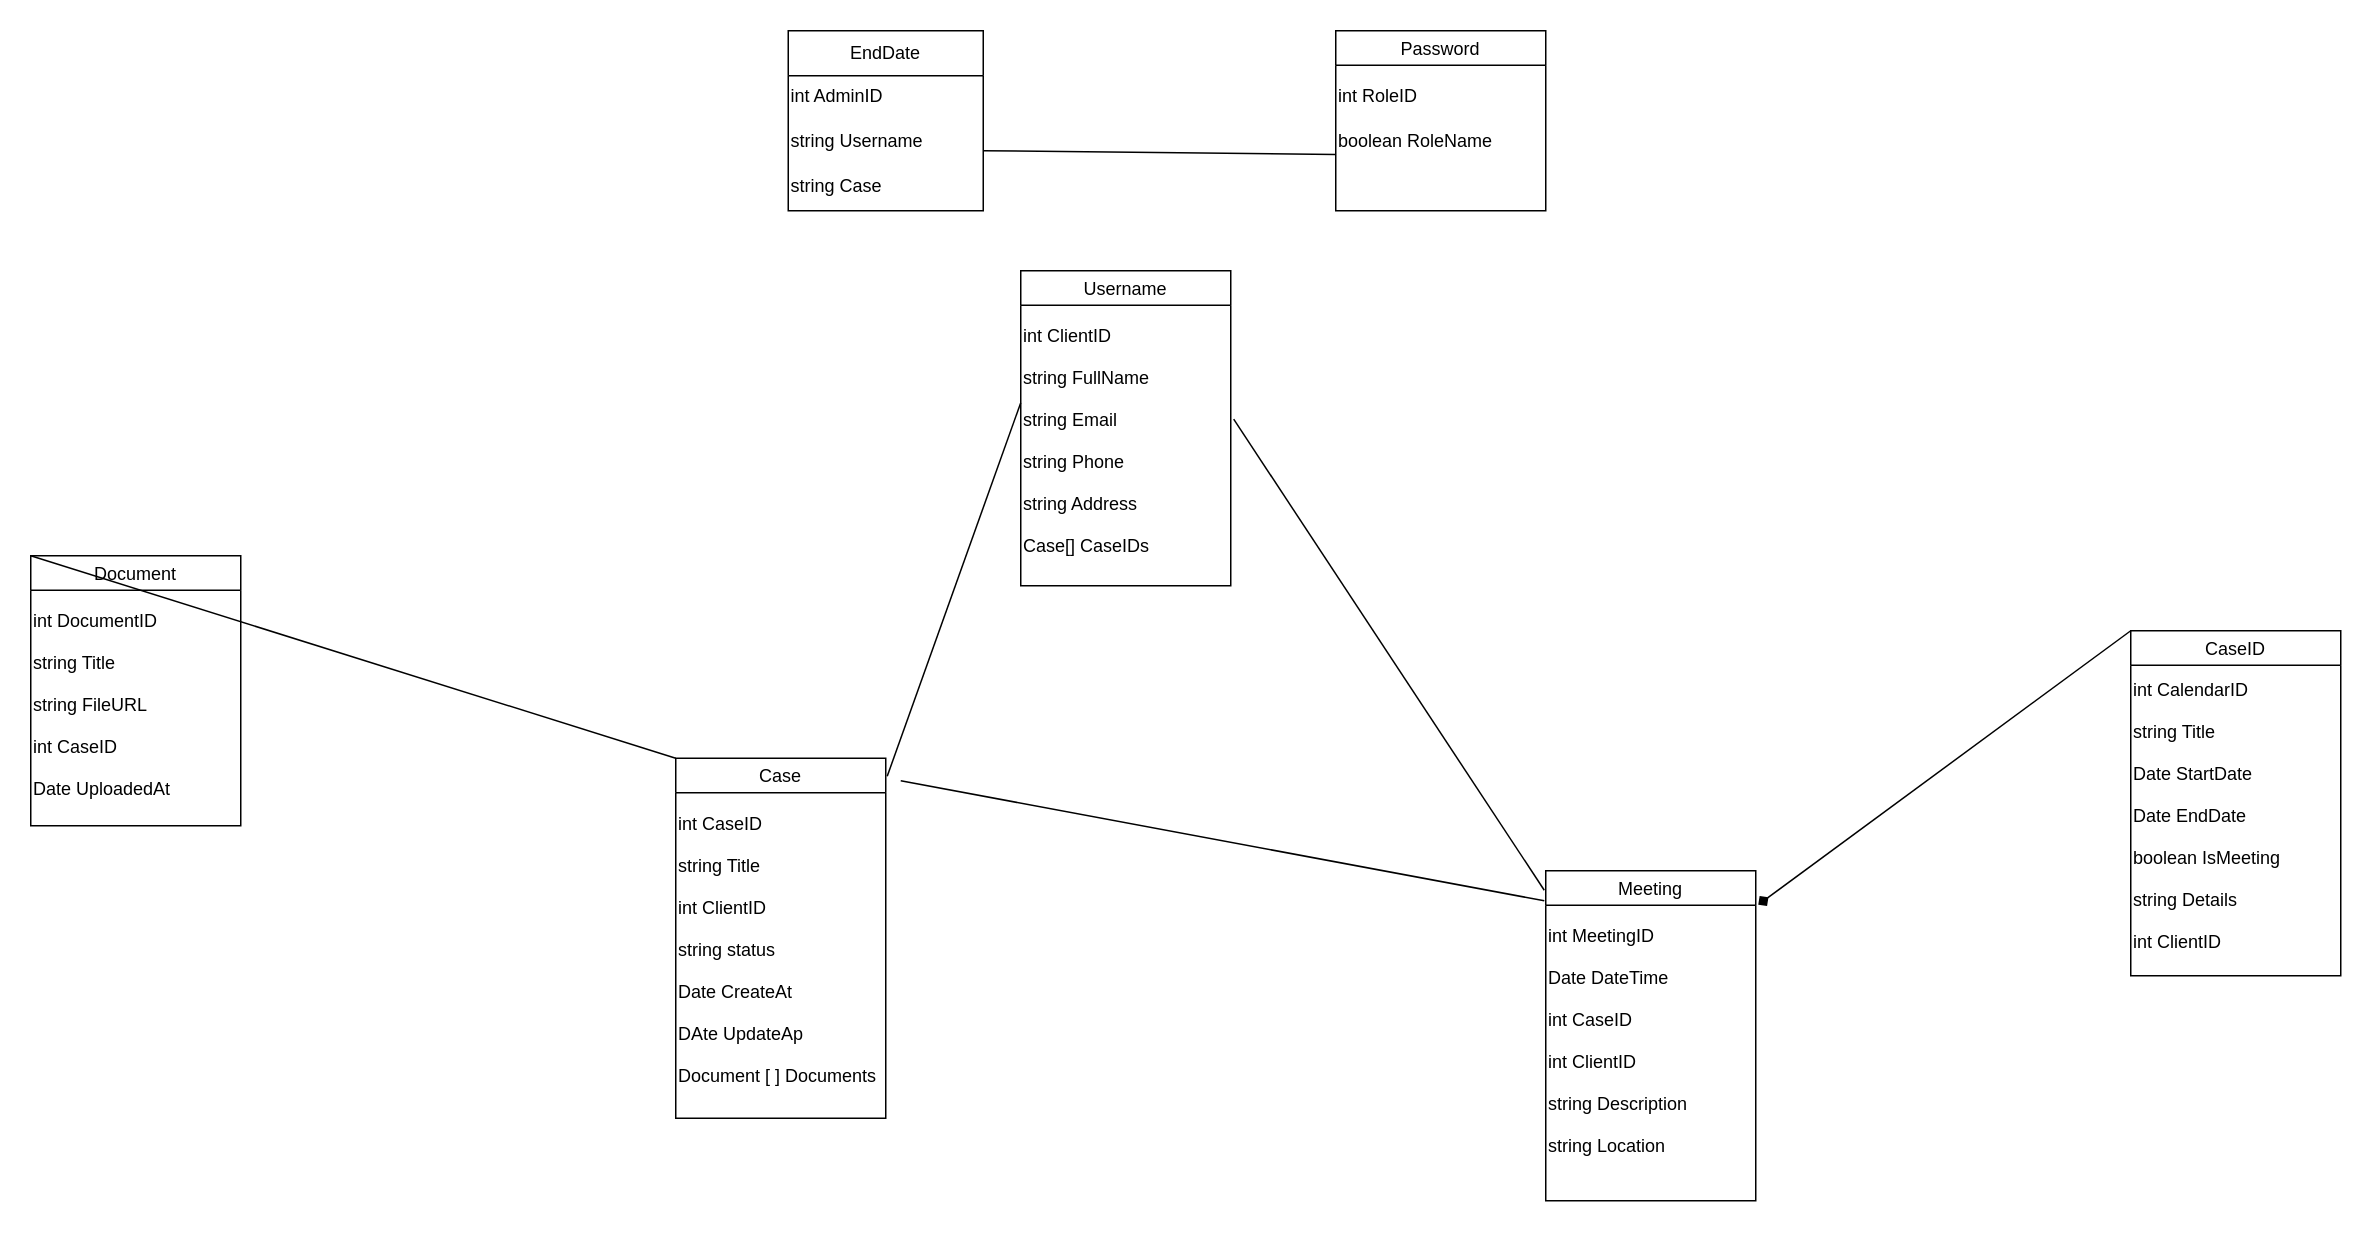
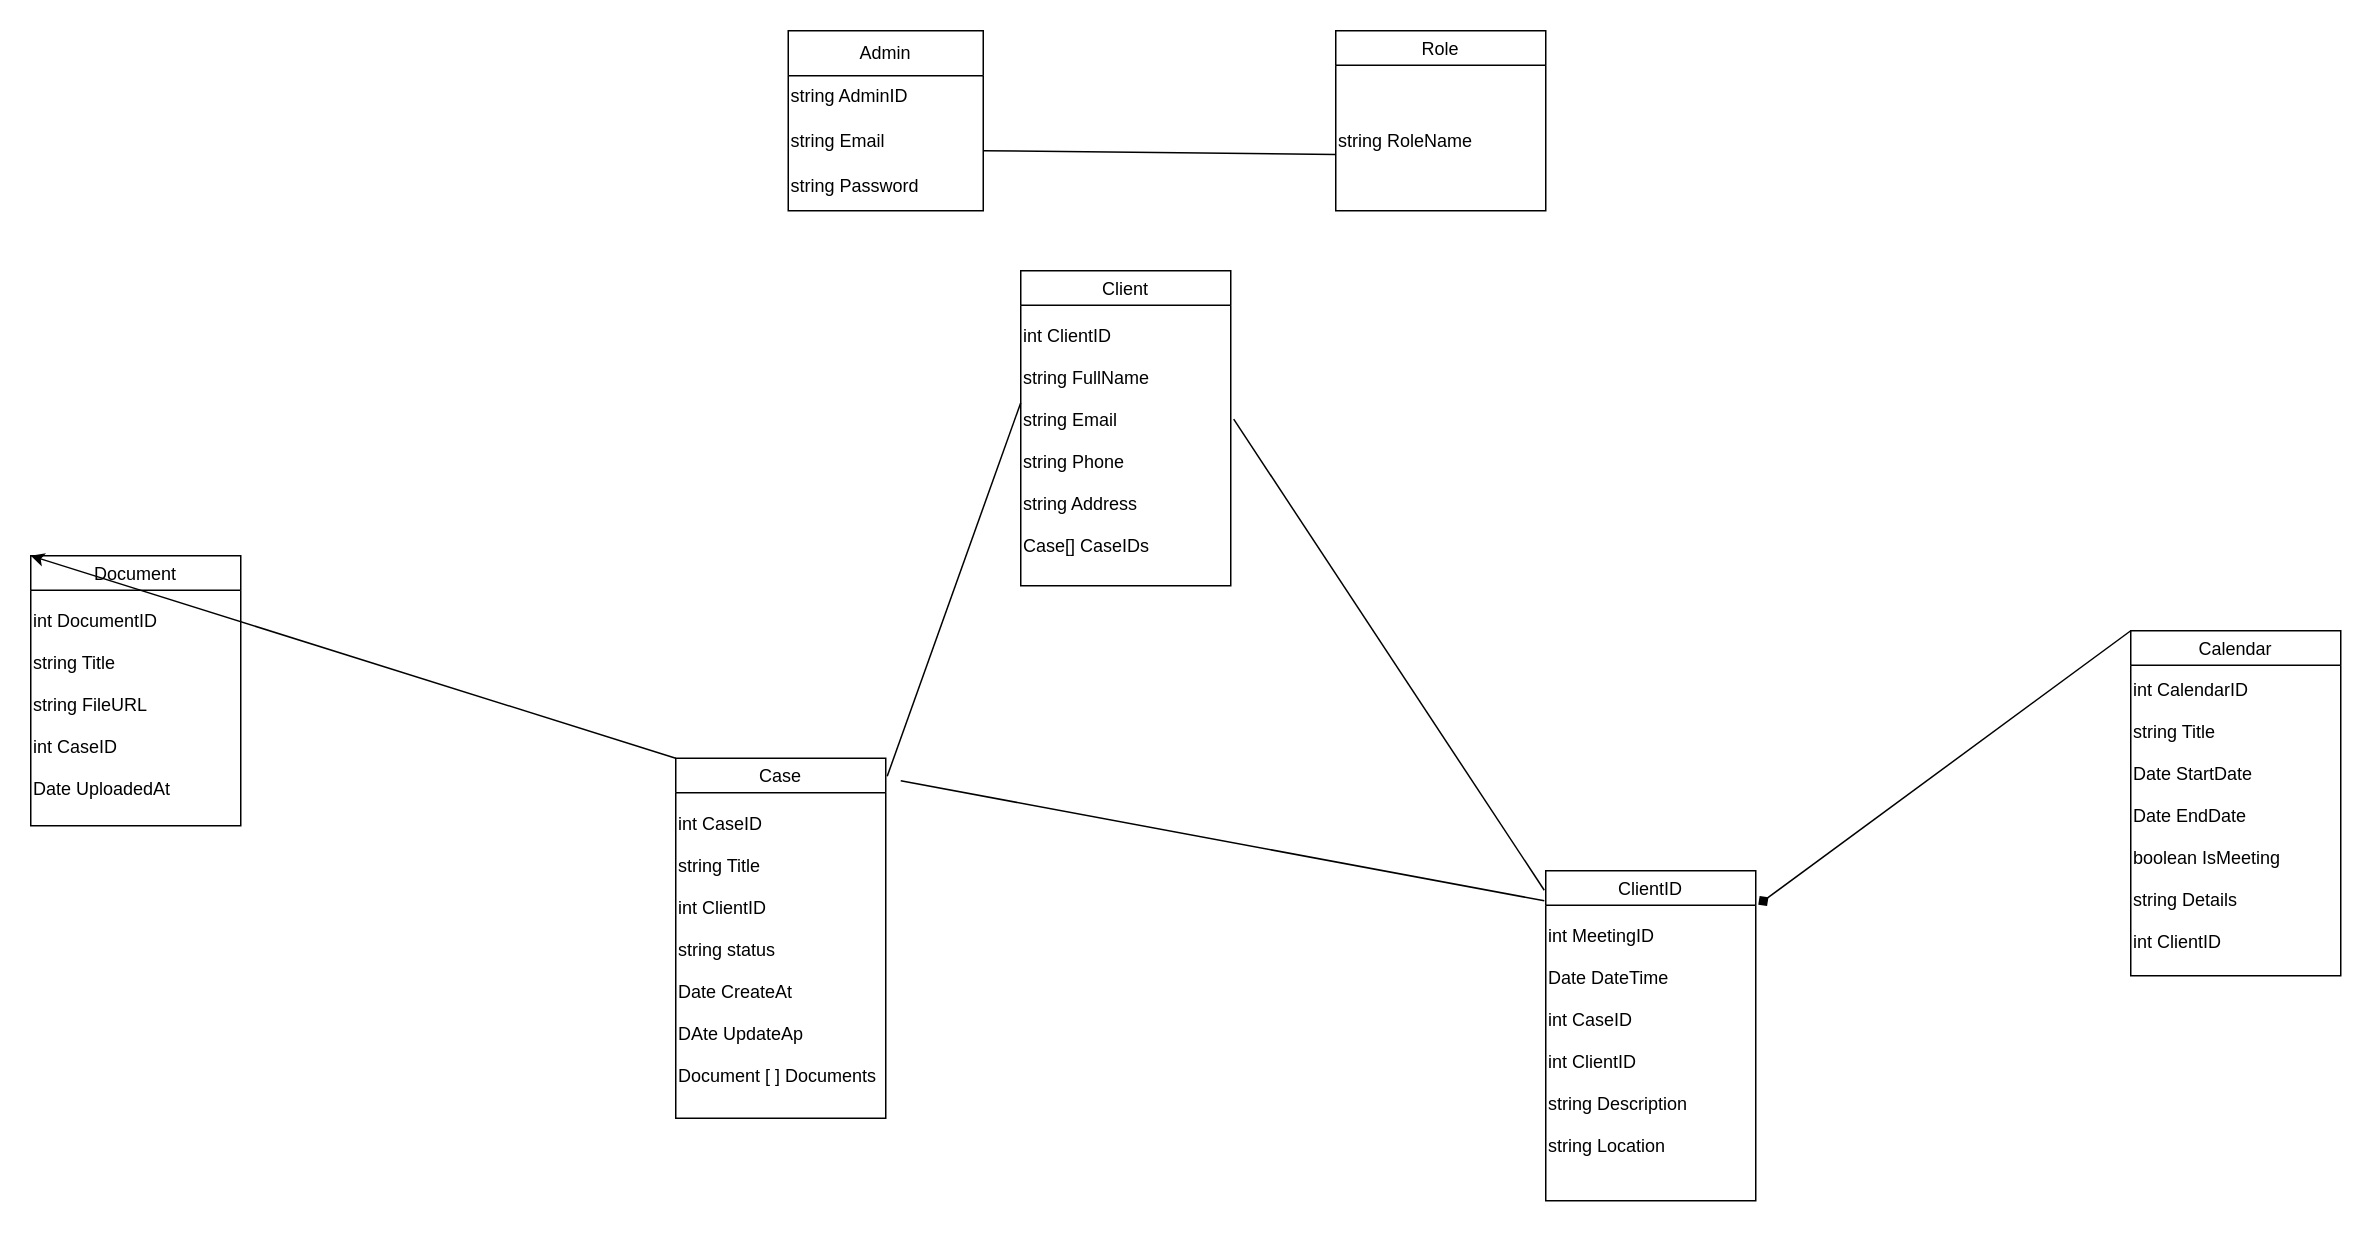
(1440, 49) -> (1440, 49)
(886, 53) -> (886, 53)
(839, 96) -> (854, 96)
(1441, 98) -> none
(861, 141) -> (842, 141)
(1412, 141) -> (1407, 141)
(841, 186) -> (861, 186)
(1125, 289) -> (1125, 289)
(36, 558) -> (41, 559)
(2235, 649) -> (2235, 649)
(1650, 889) -> (1650, 889)
